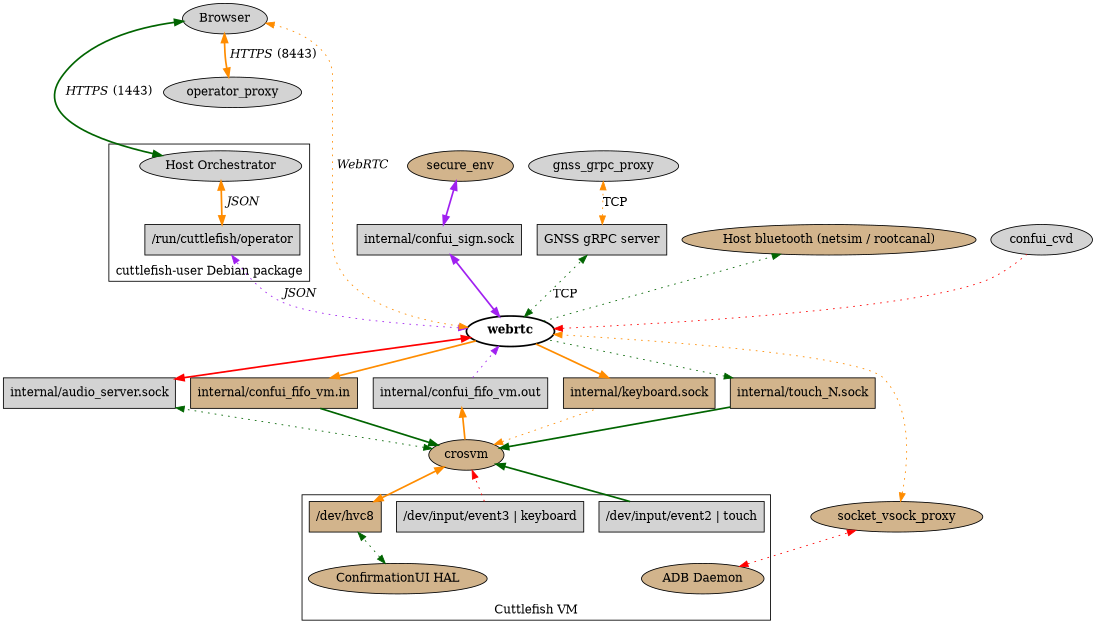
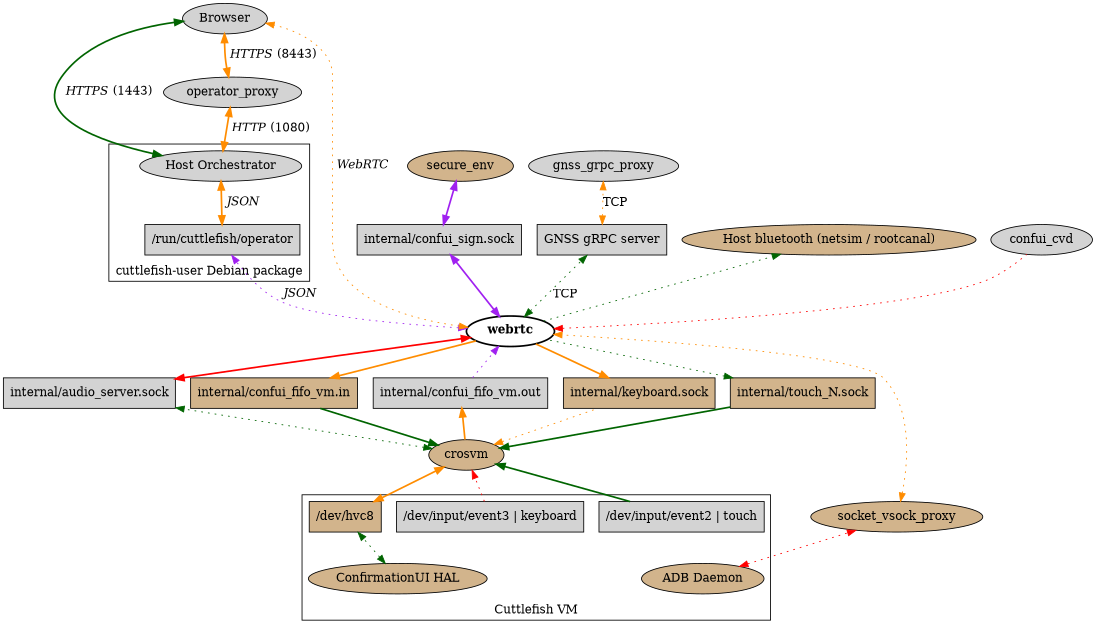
none -> (227, 129)
